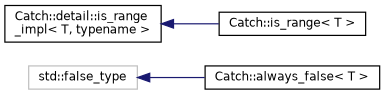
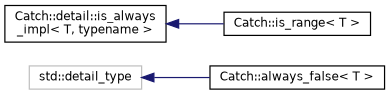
(83, 24) -> (85, 24)
(83, 78) -> (85, 78)
